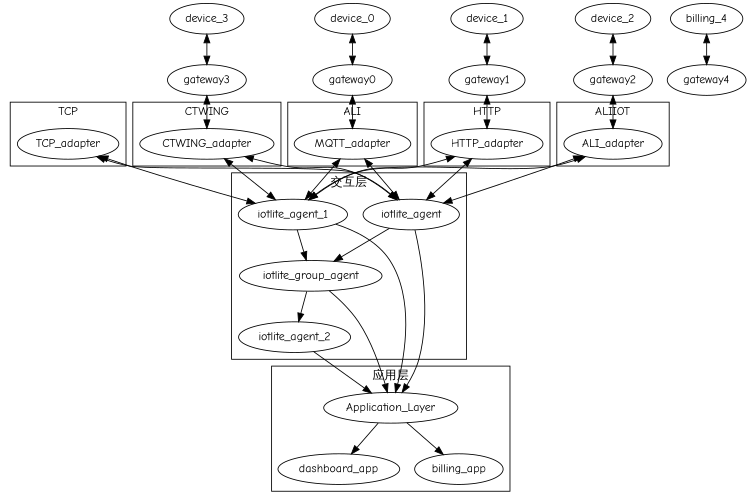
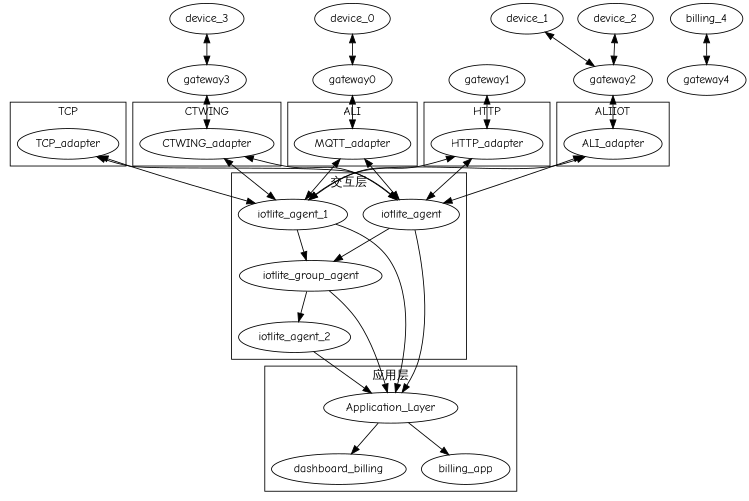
(487, 49) -> (570, 49)
(339, 469) -> (339, 469)
